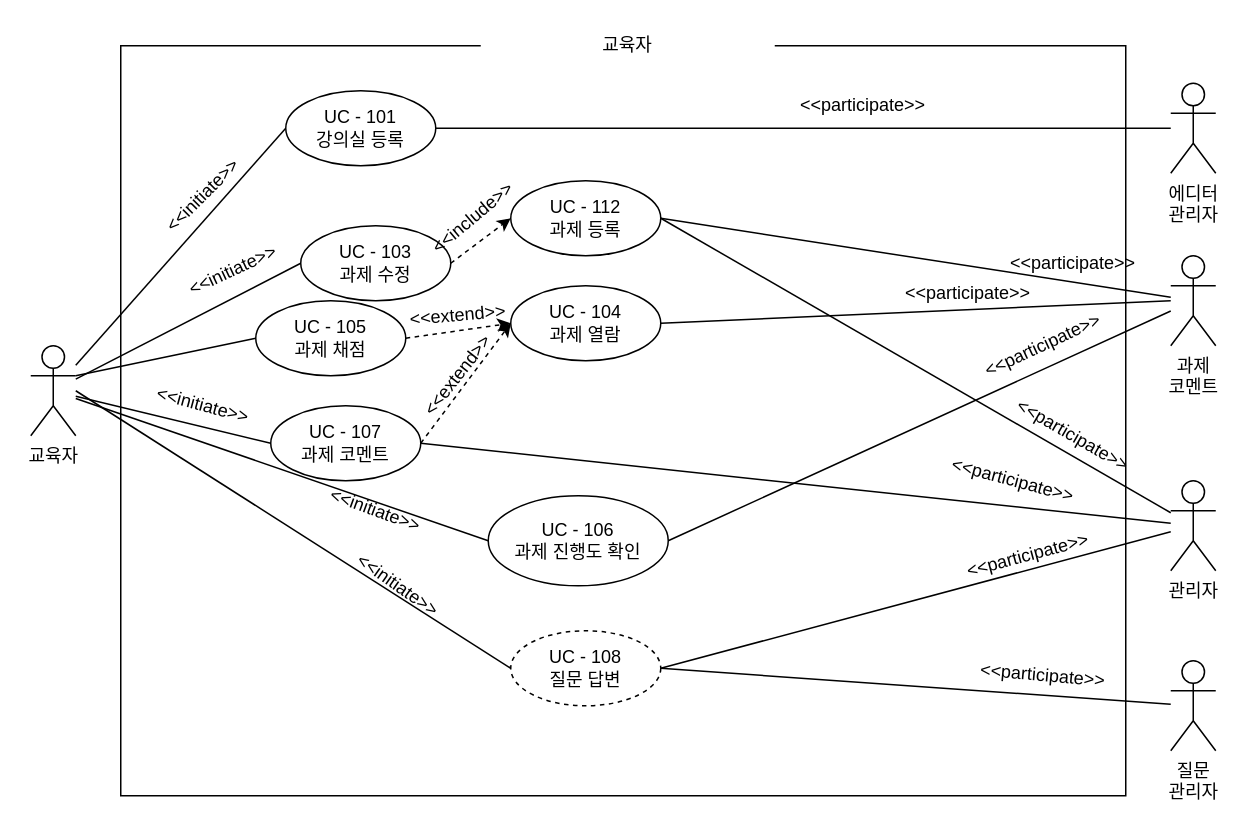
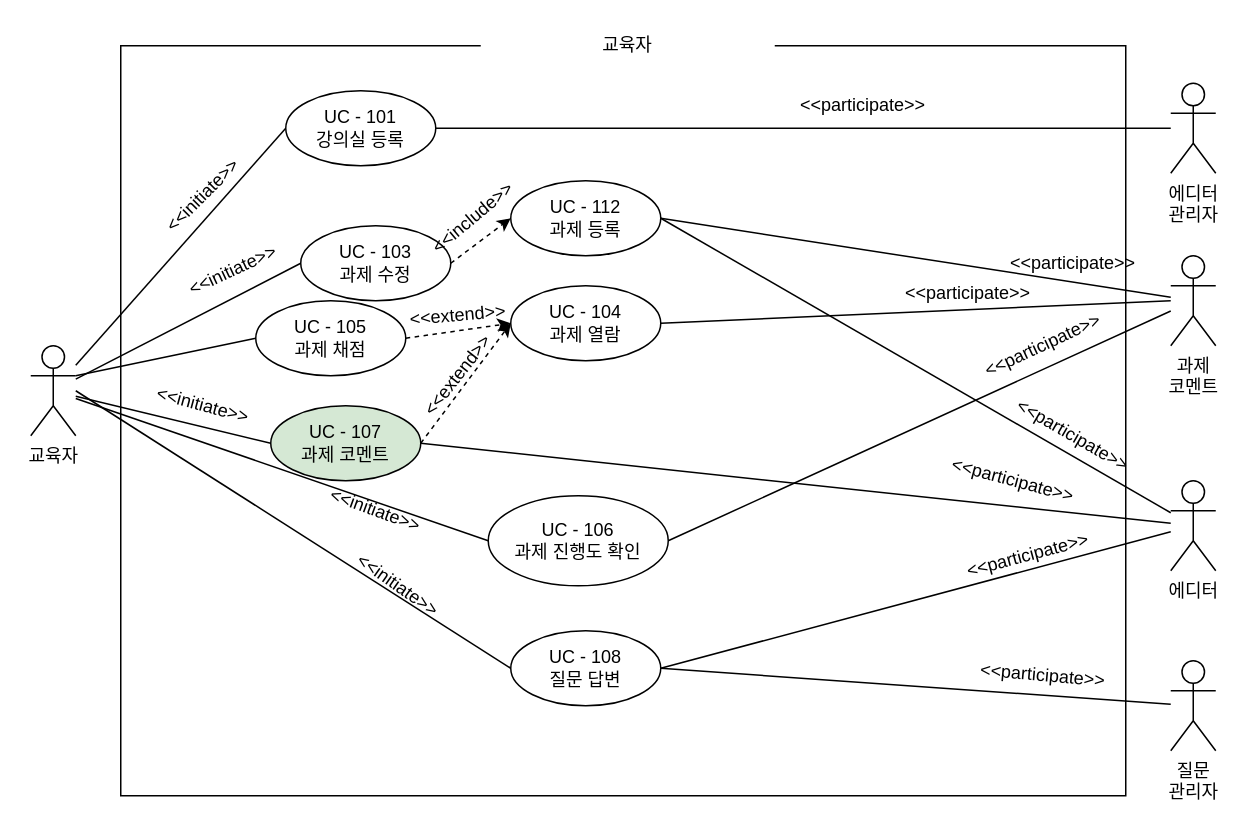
(346, 443) -> (346, 443)
(1194, 592) -> (1194, 592)
(586, 668) -> (586, 668)
